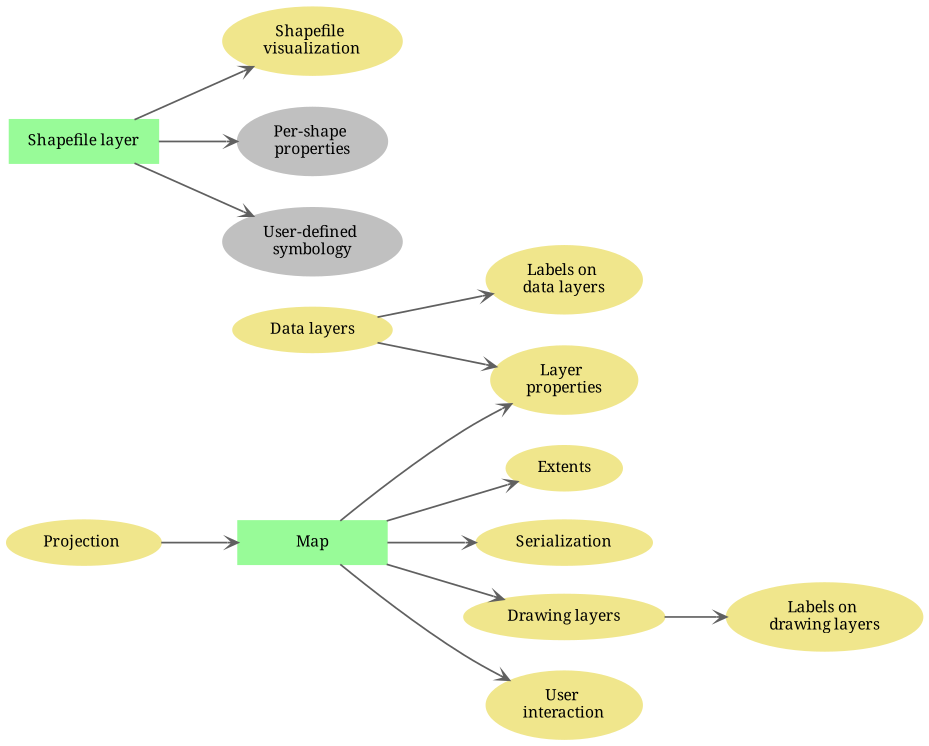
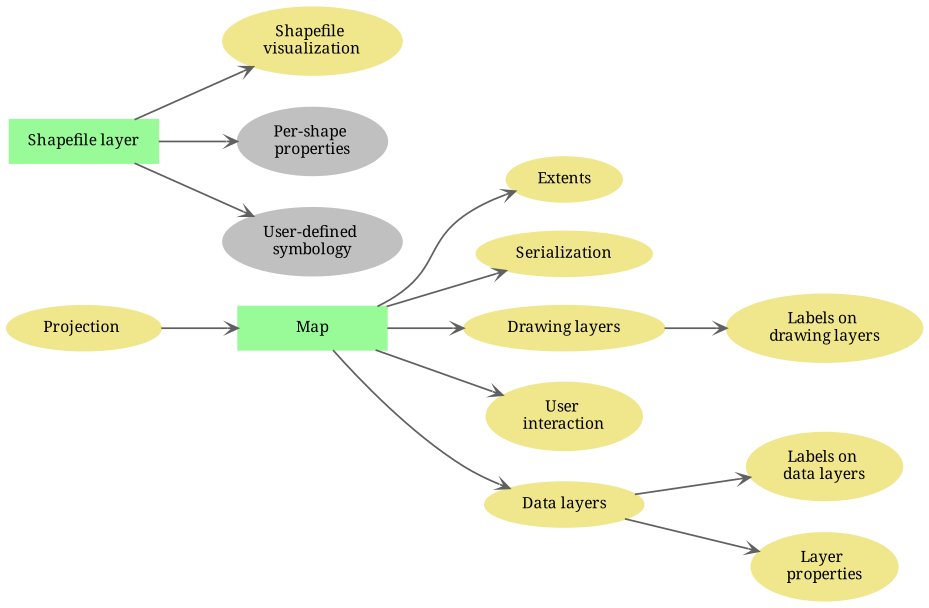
(418, 461) -> (410, 426)
